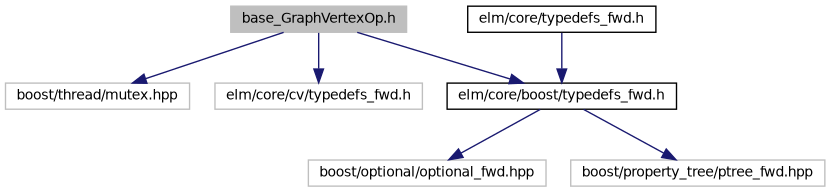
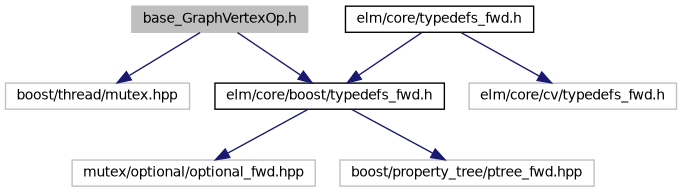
(319, 51) -> (500, 54)
(427, 173) -> (194, 173)
